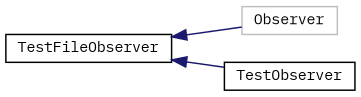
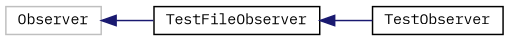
(214, 31) -> (135, 21)
